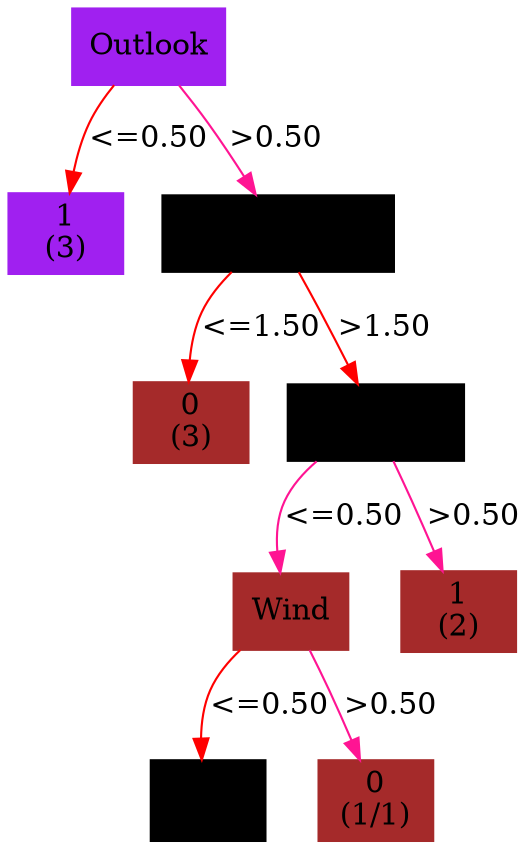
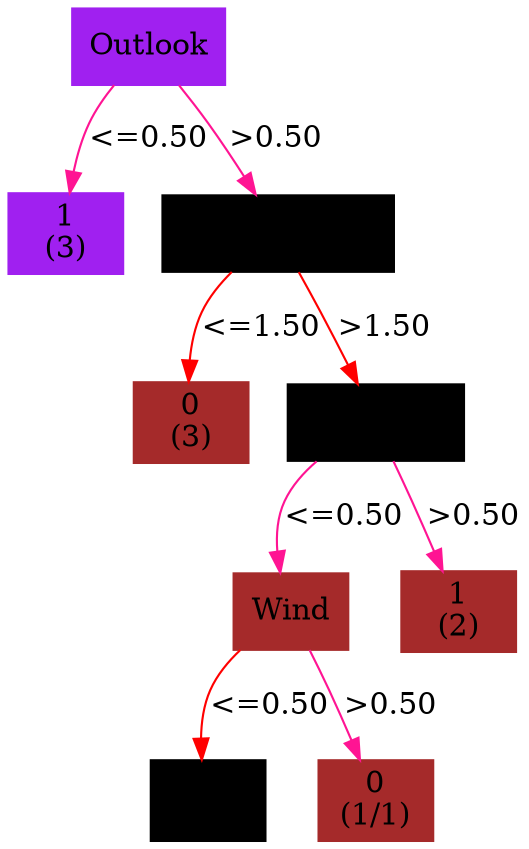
(88, 126) -> (88, 126)
